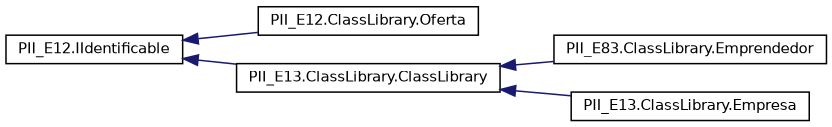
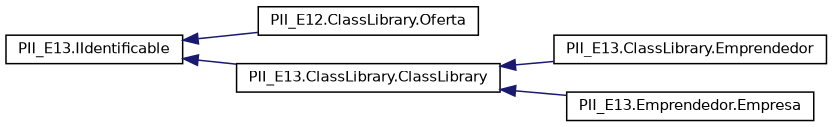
(94, 49) -> (94, 49)
(690, 49) -> (690, 49)
(690, 106) -> (690, 106)
